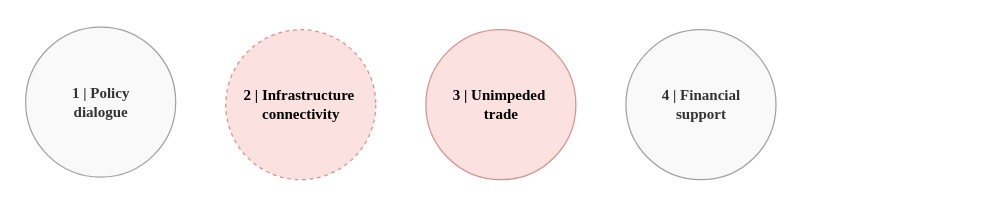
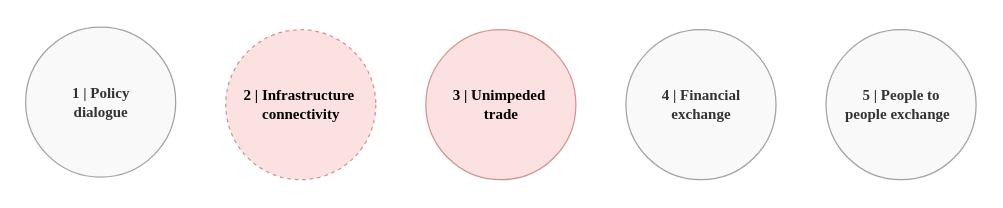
(701, 104) -> (701, 104)
none -> (901, 104)
